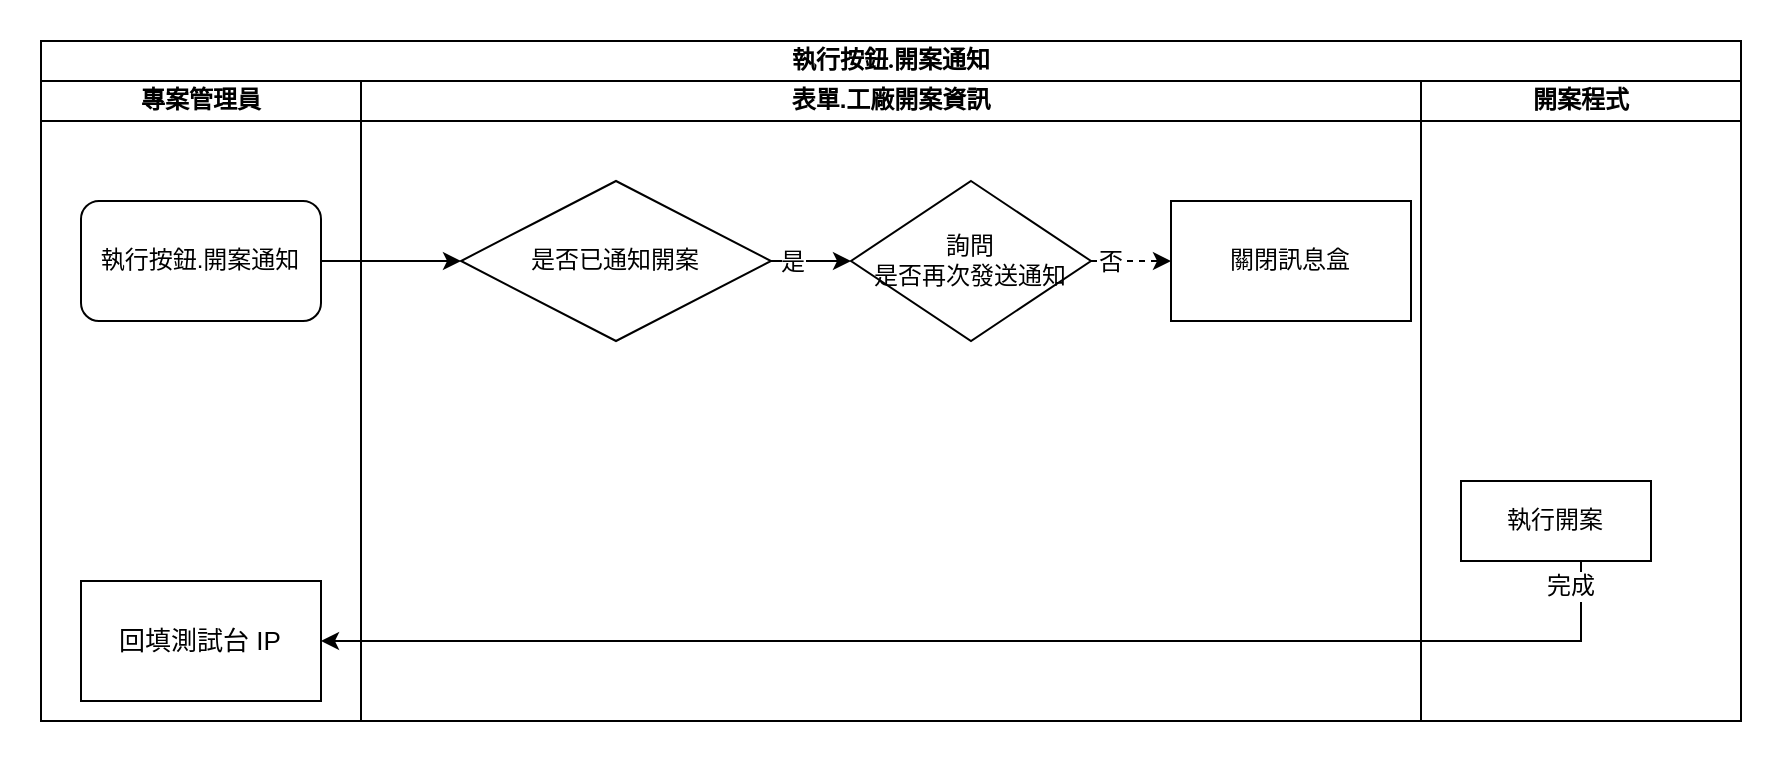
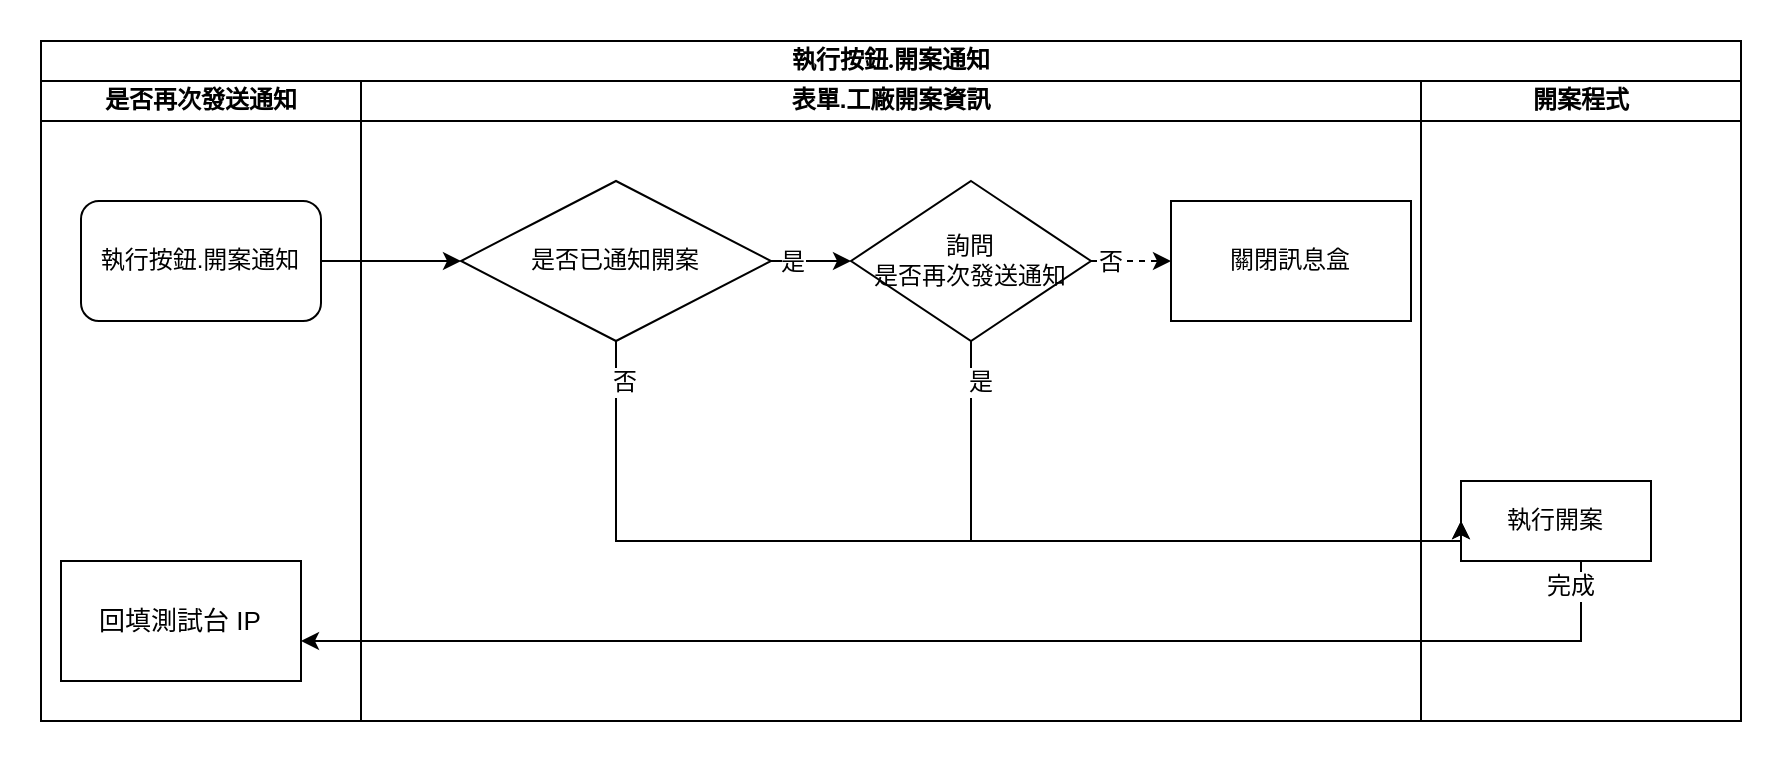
(202, 101) -> (202, 101)
none -> (971, 439)
none -> (692, 541)
(201, 641) -> (181, 621)
